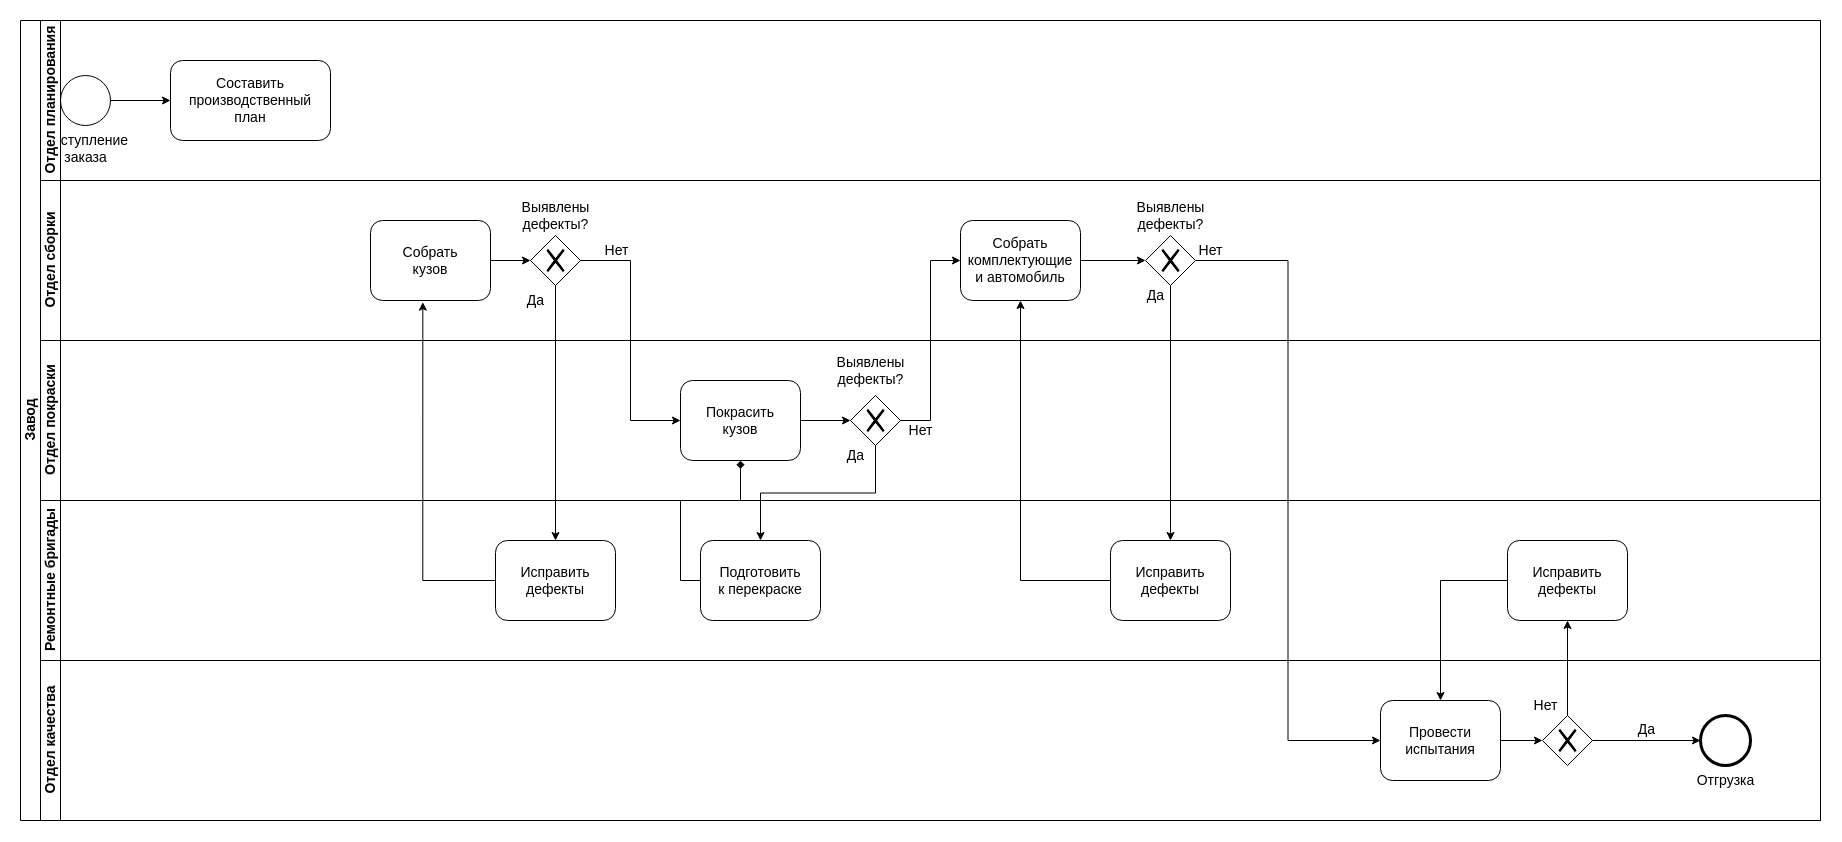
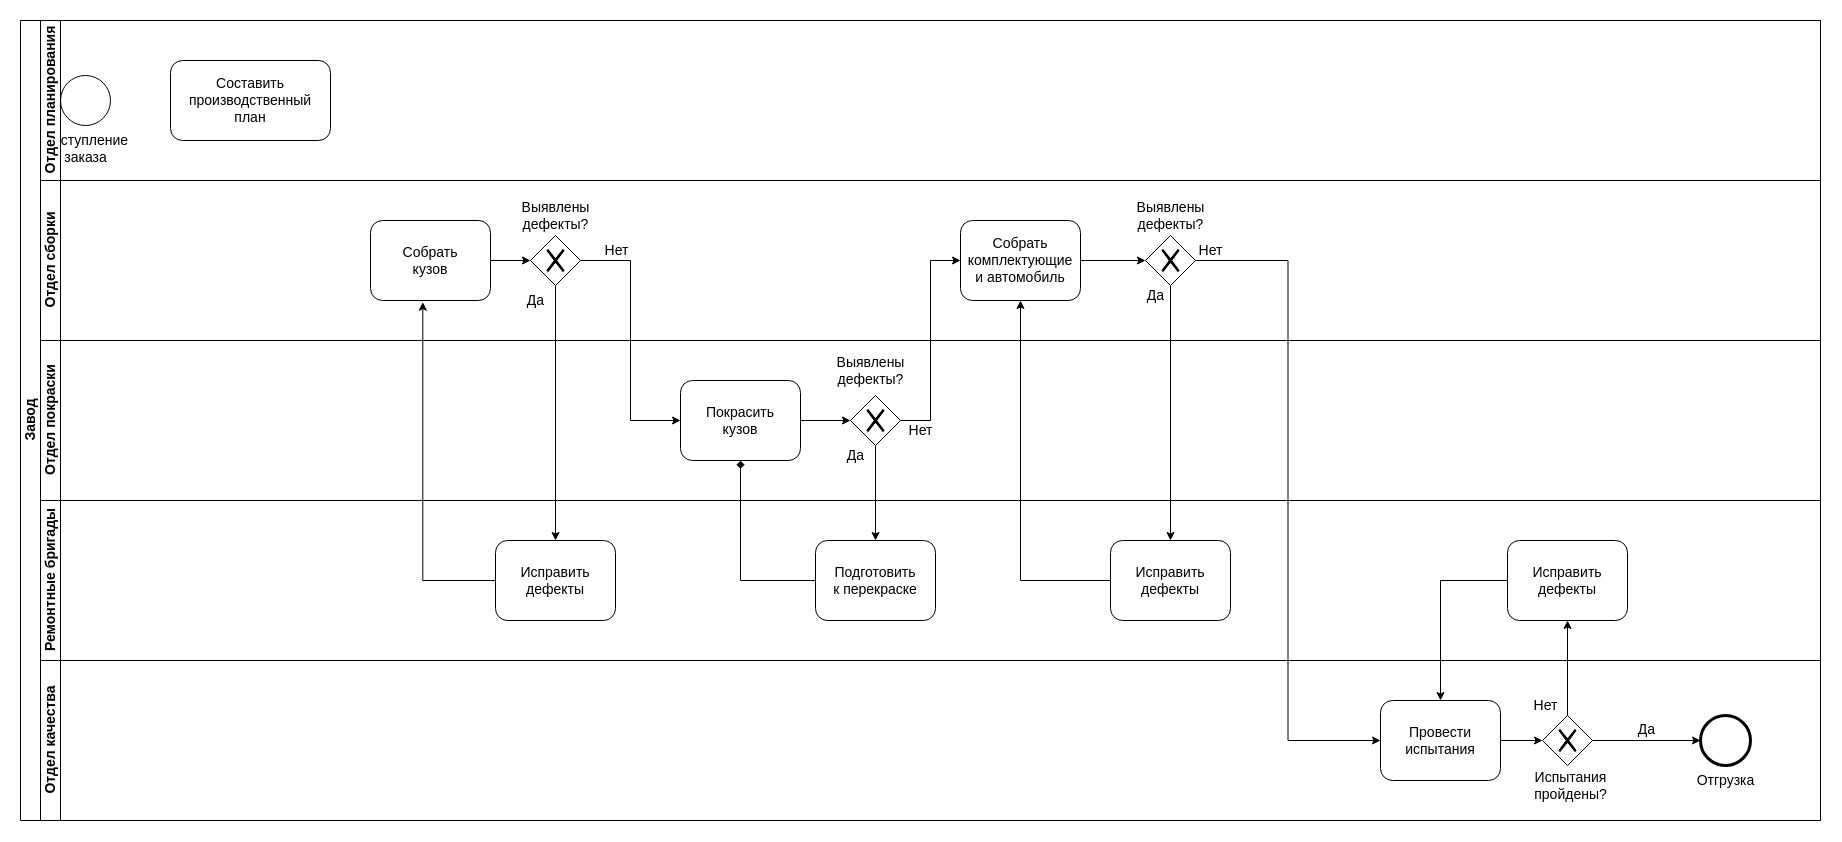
(137, 101) -> none
(761, 581) -> (876, 581)
none -> (1571, 786)
